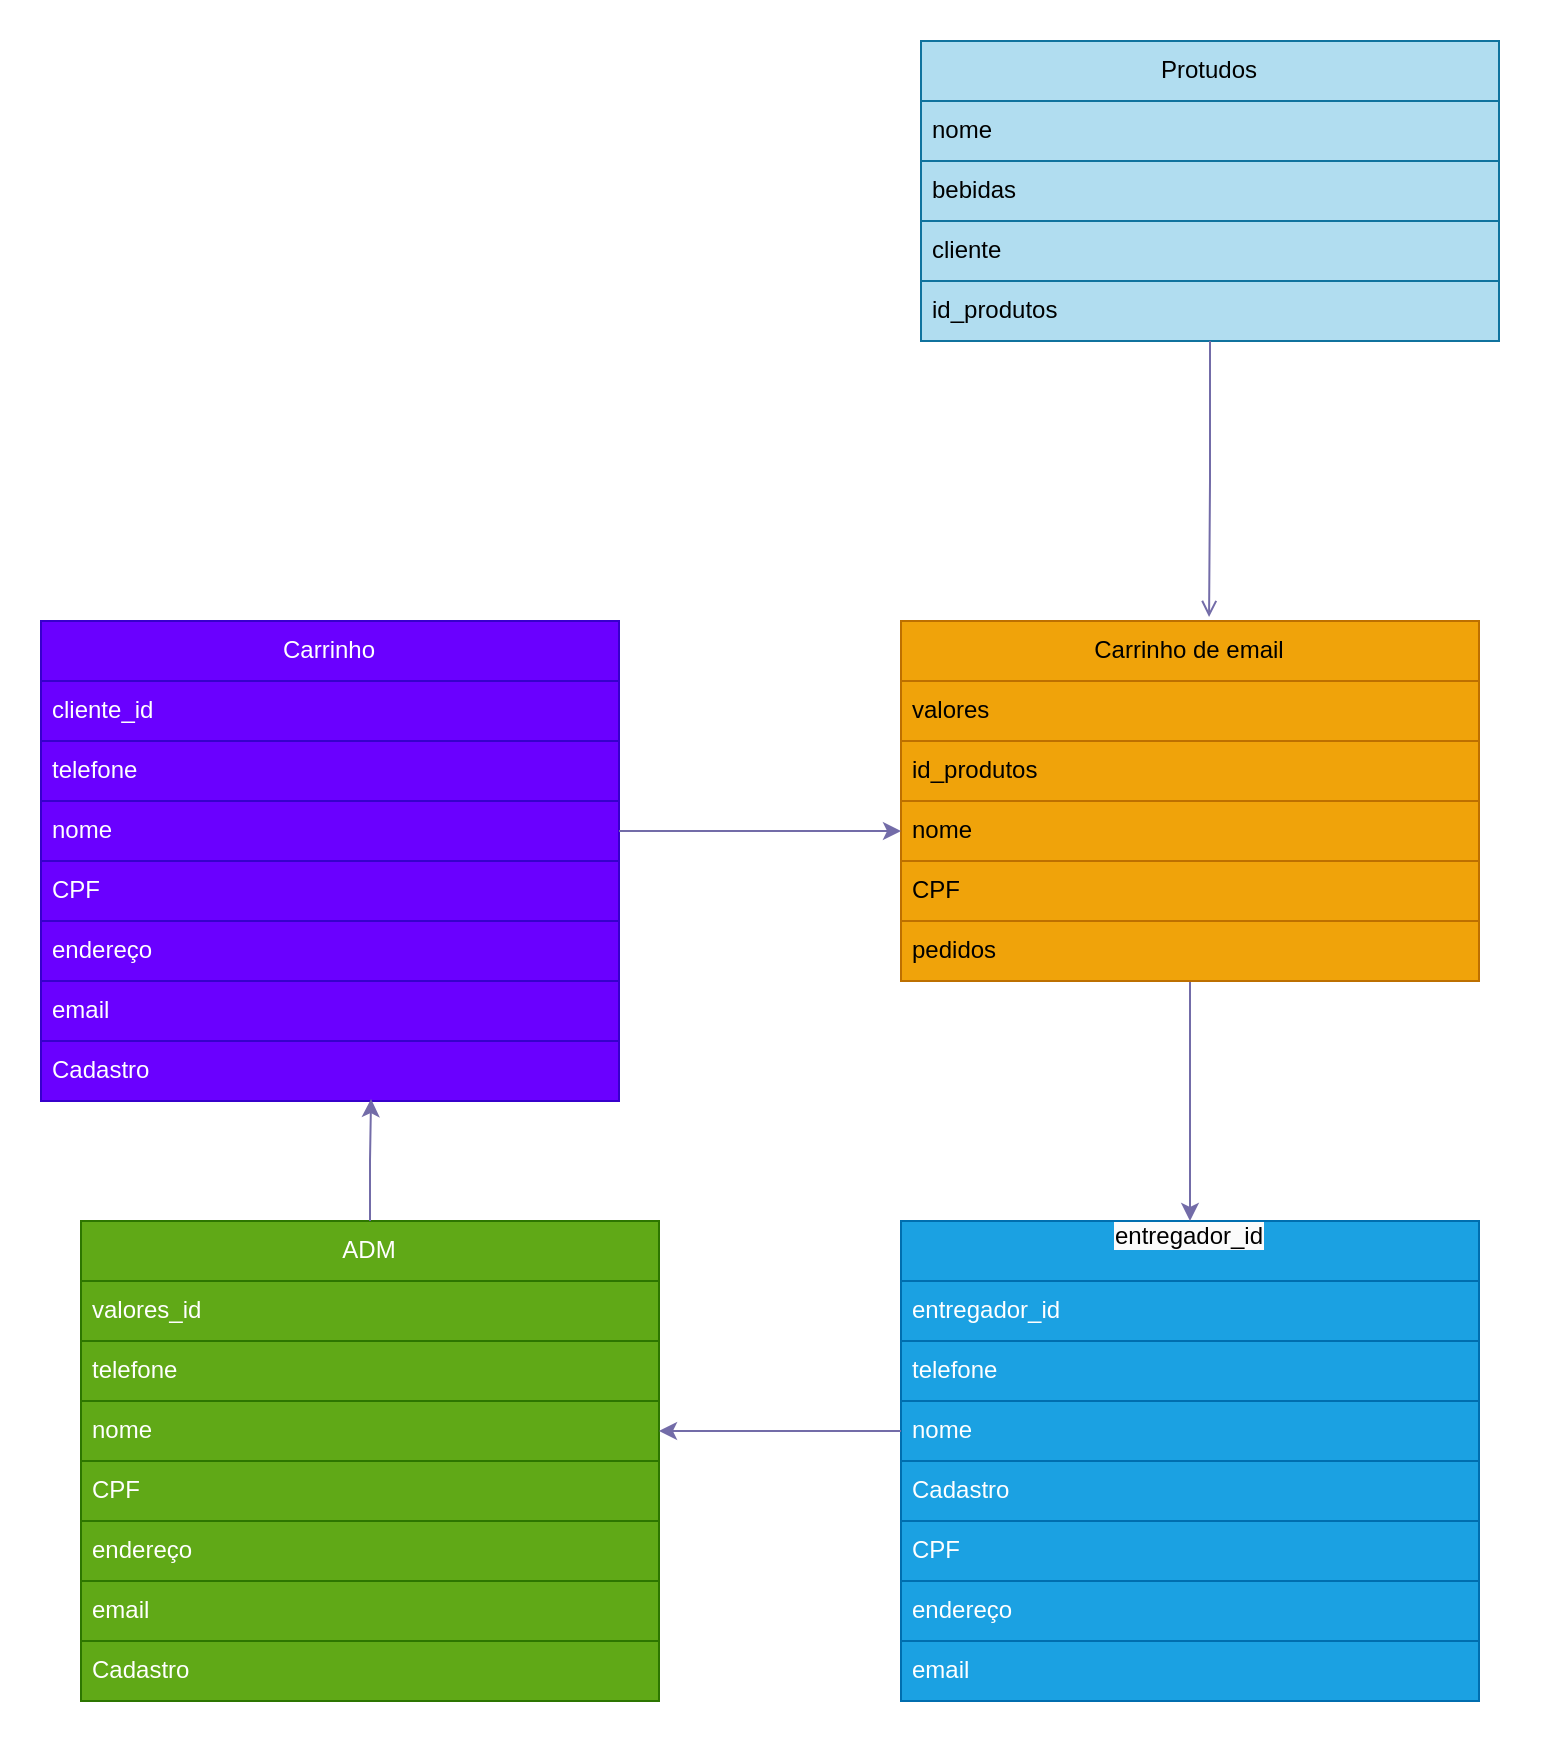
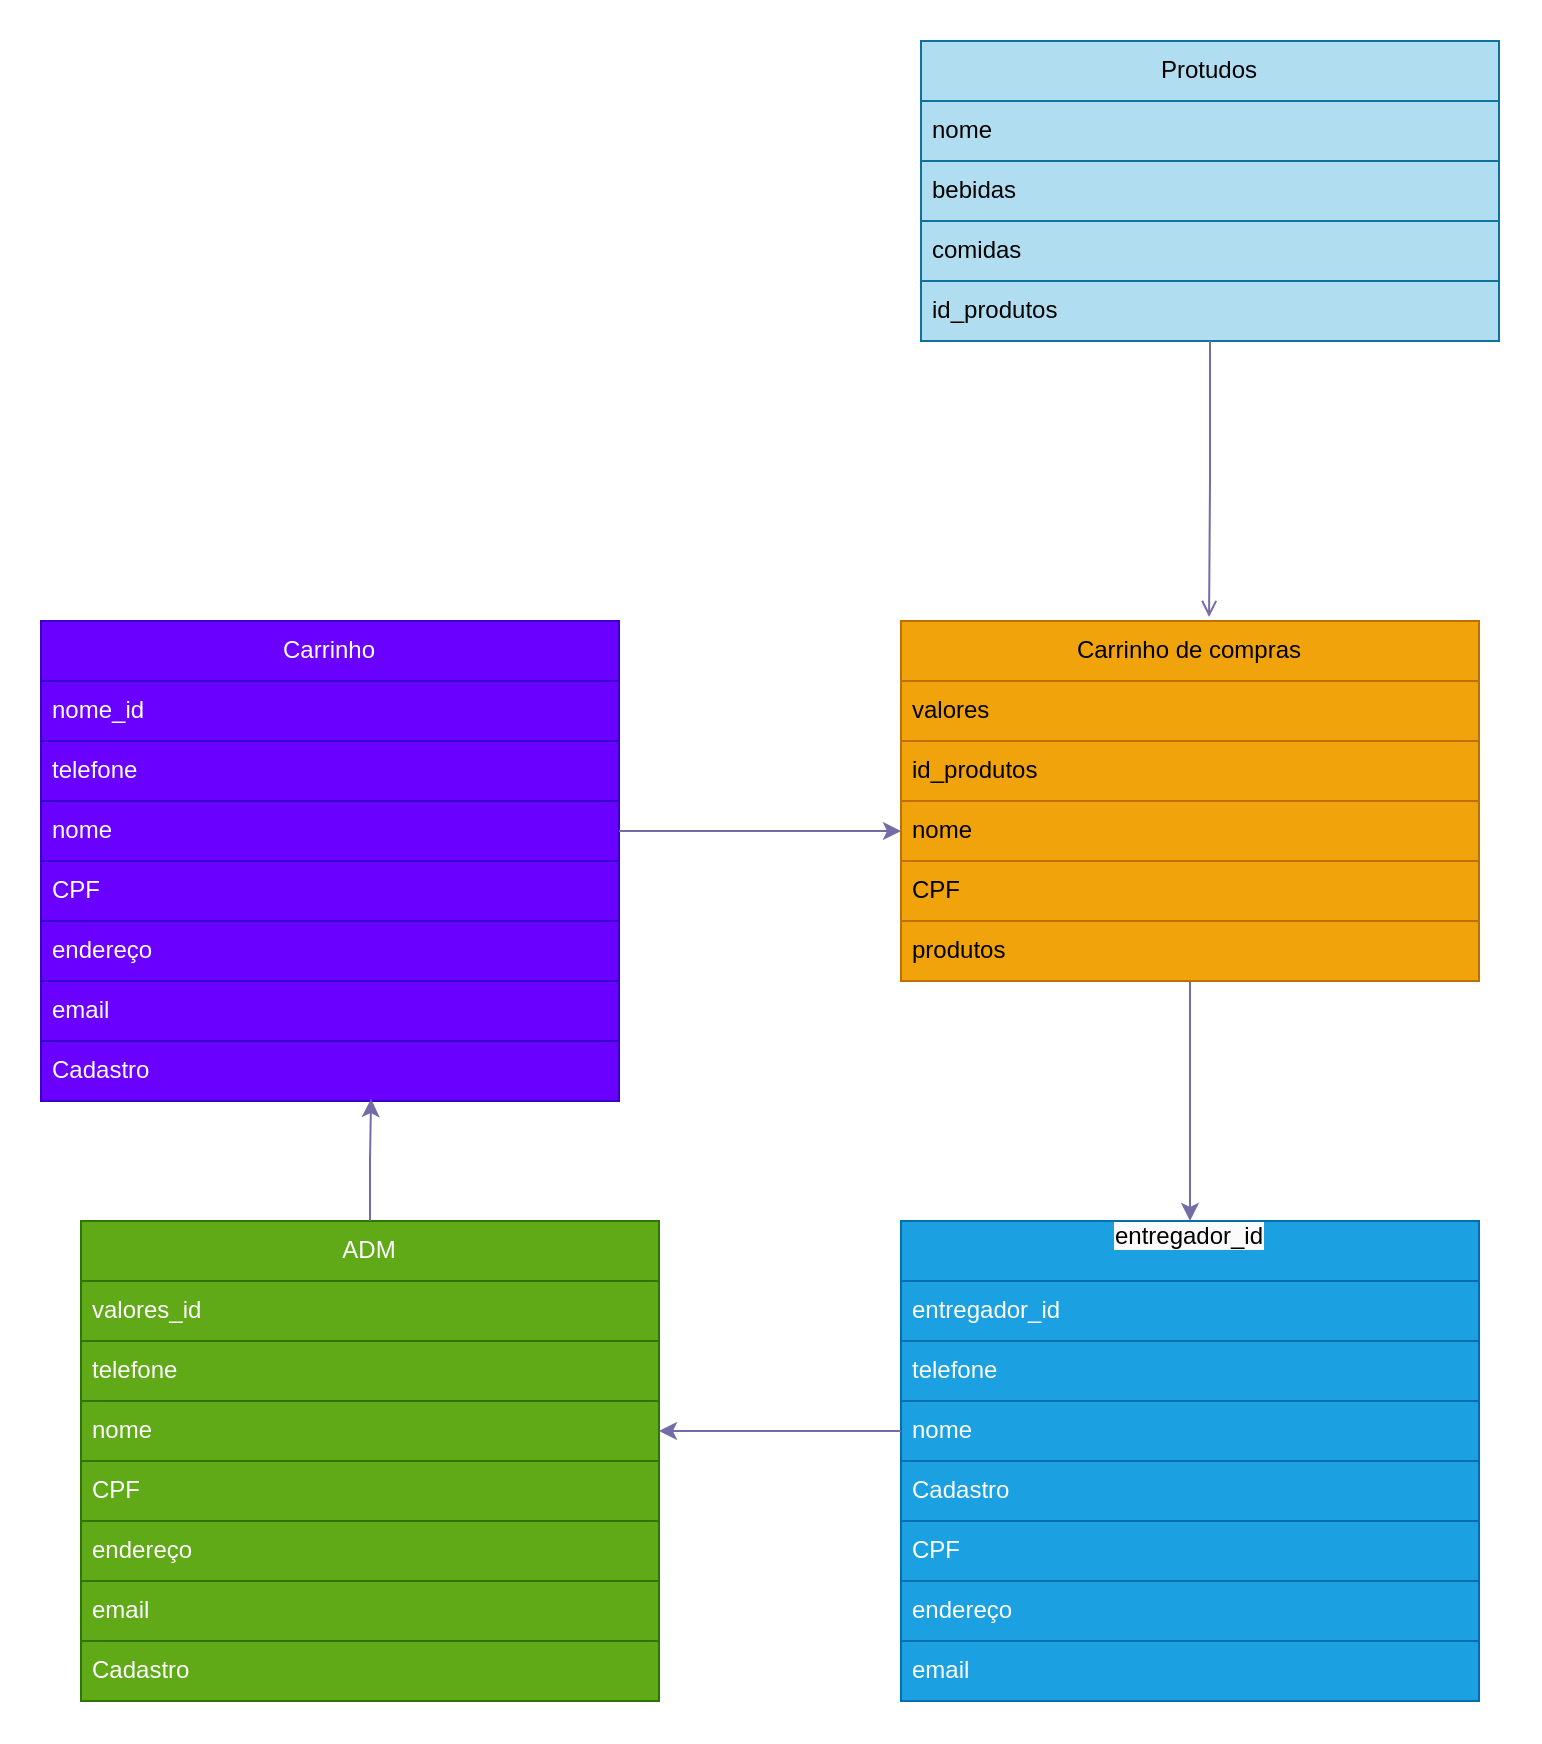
(974, 251) -> (977, 251)
(1190, 651) -> (1190, 651)
(111, 711) -> (97, 711)
(957, 951) -> (967, 951)
